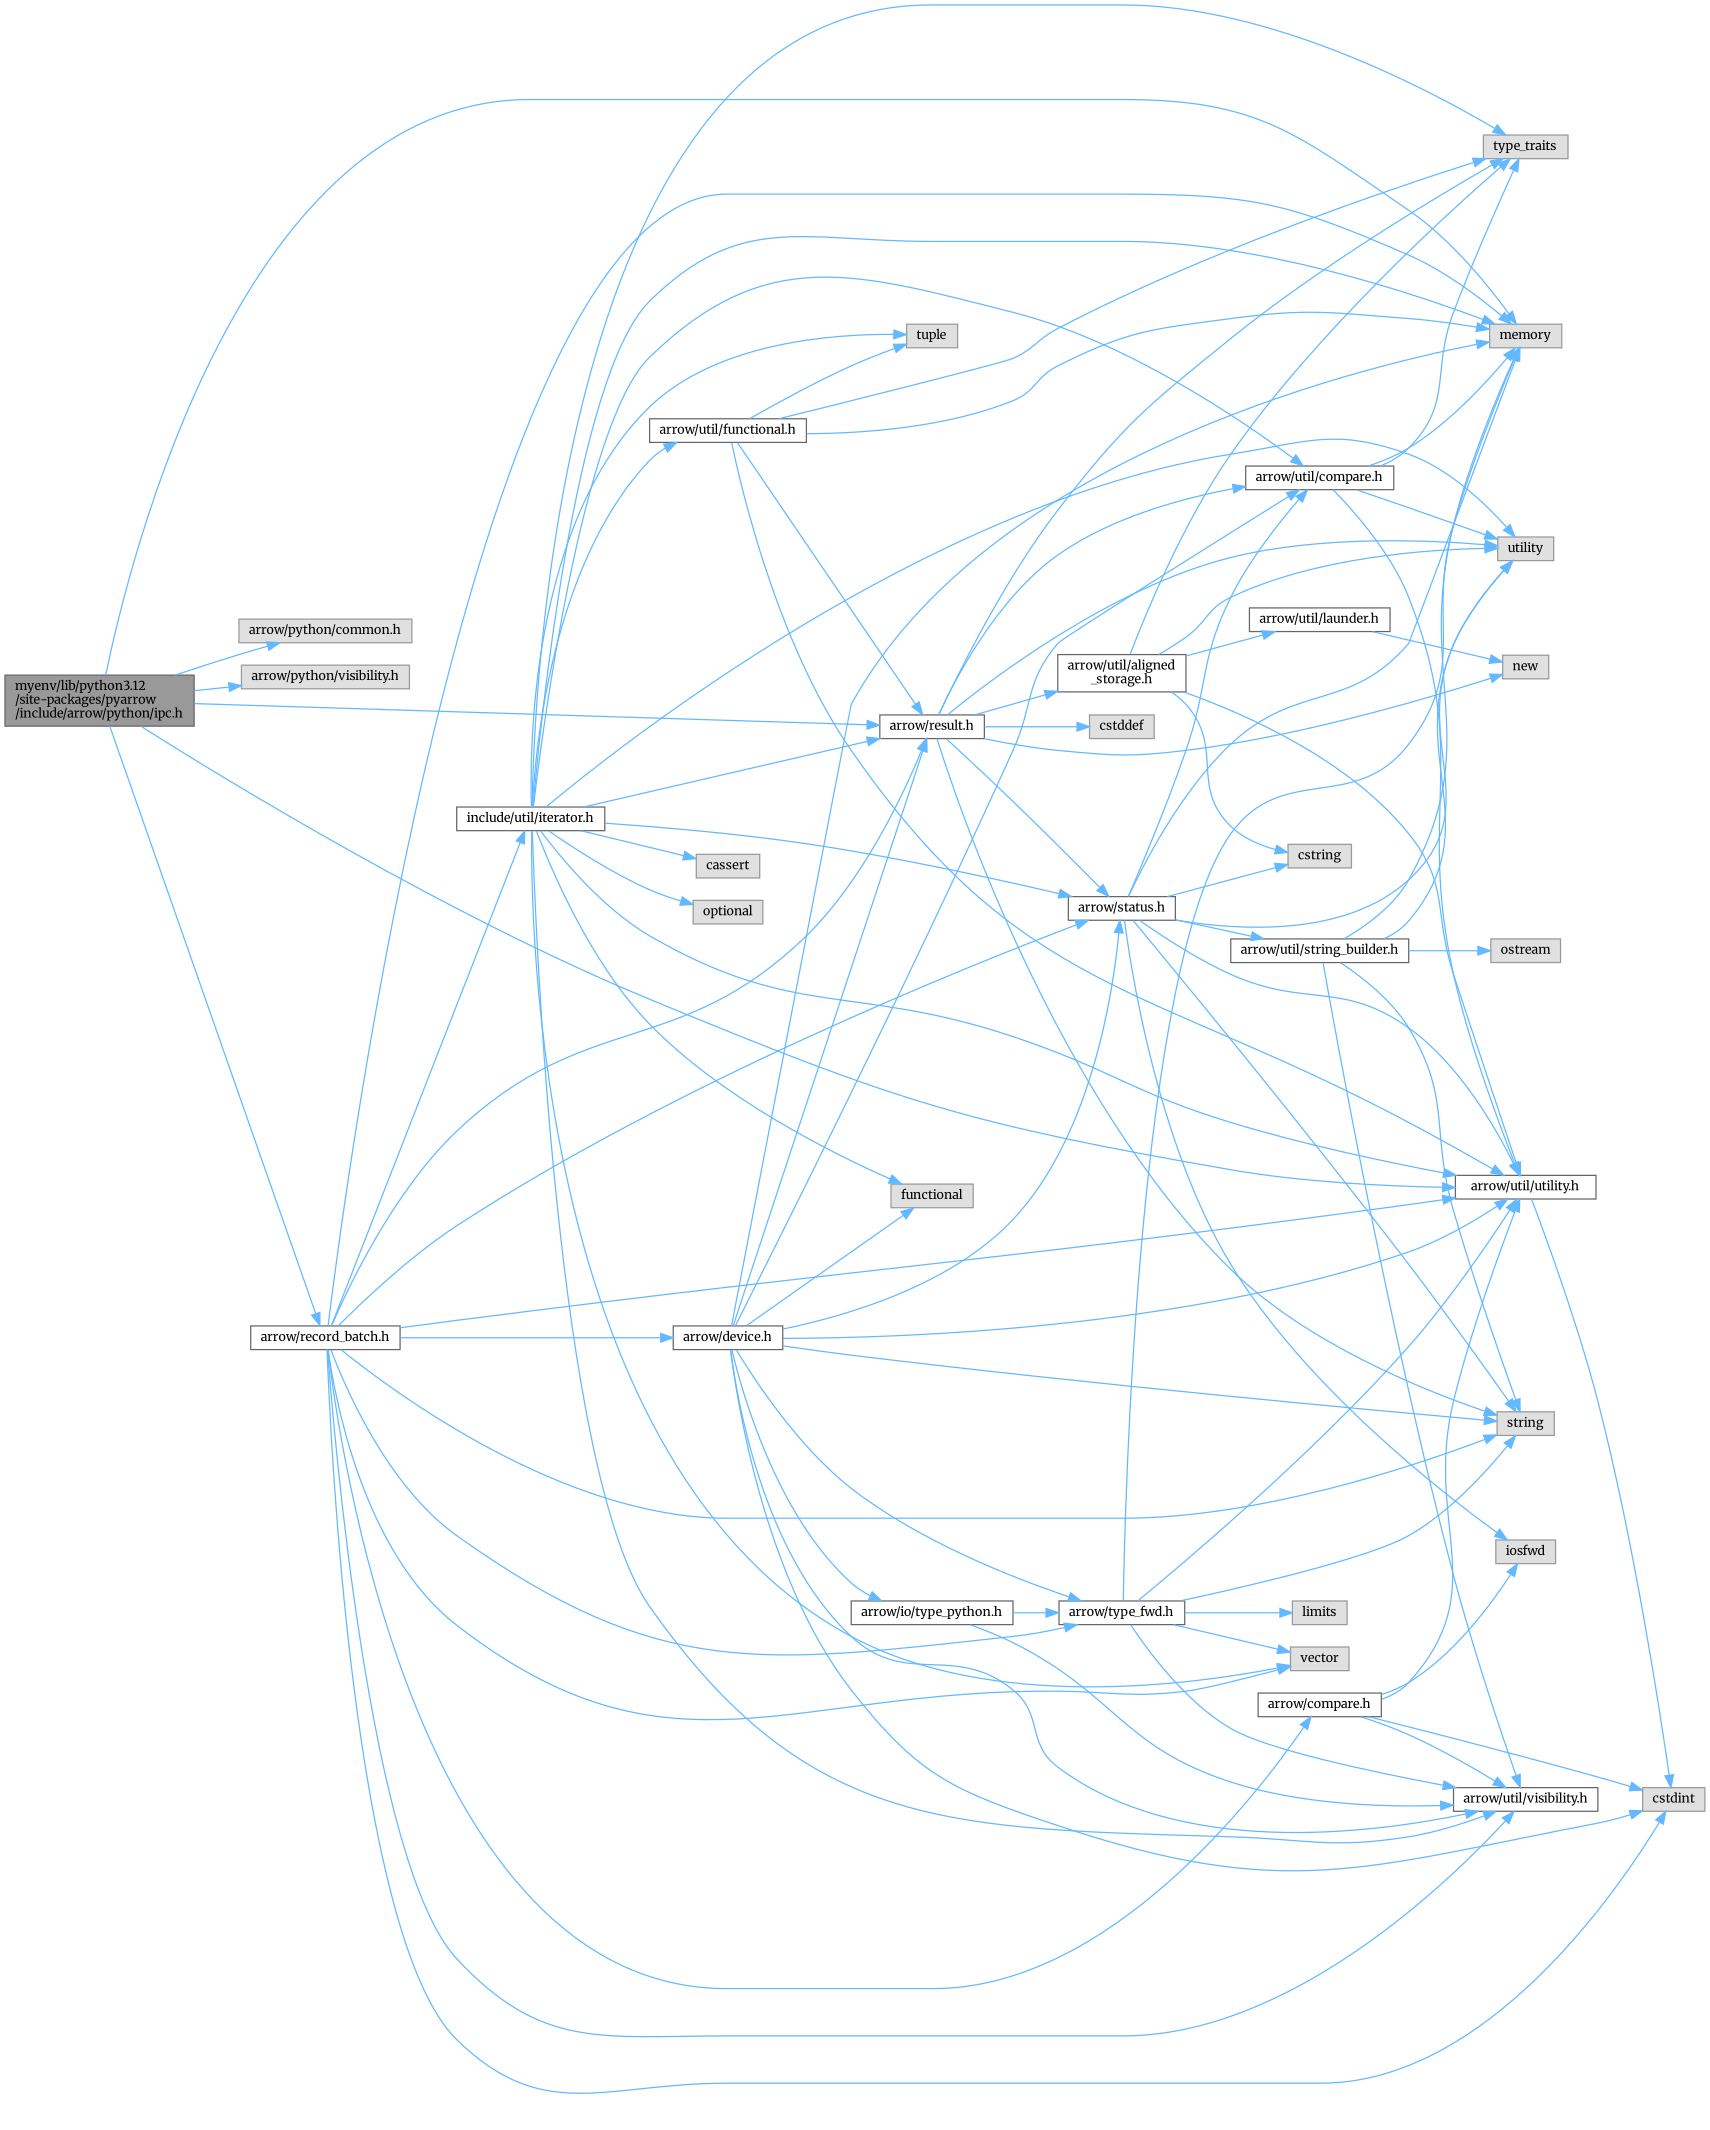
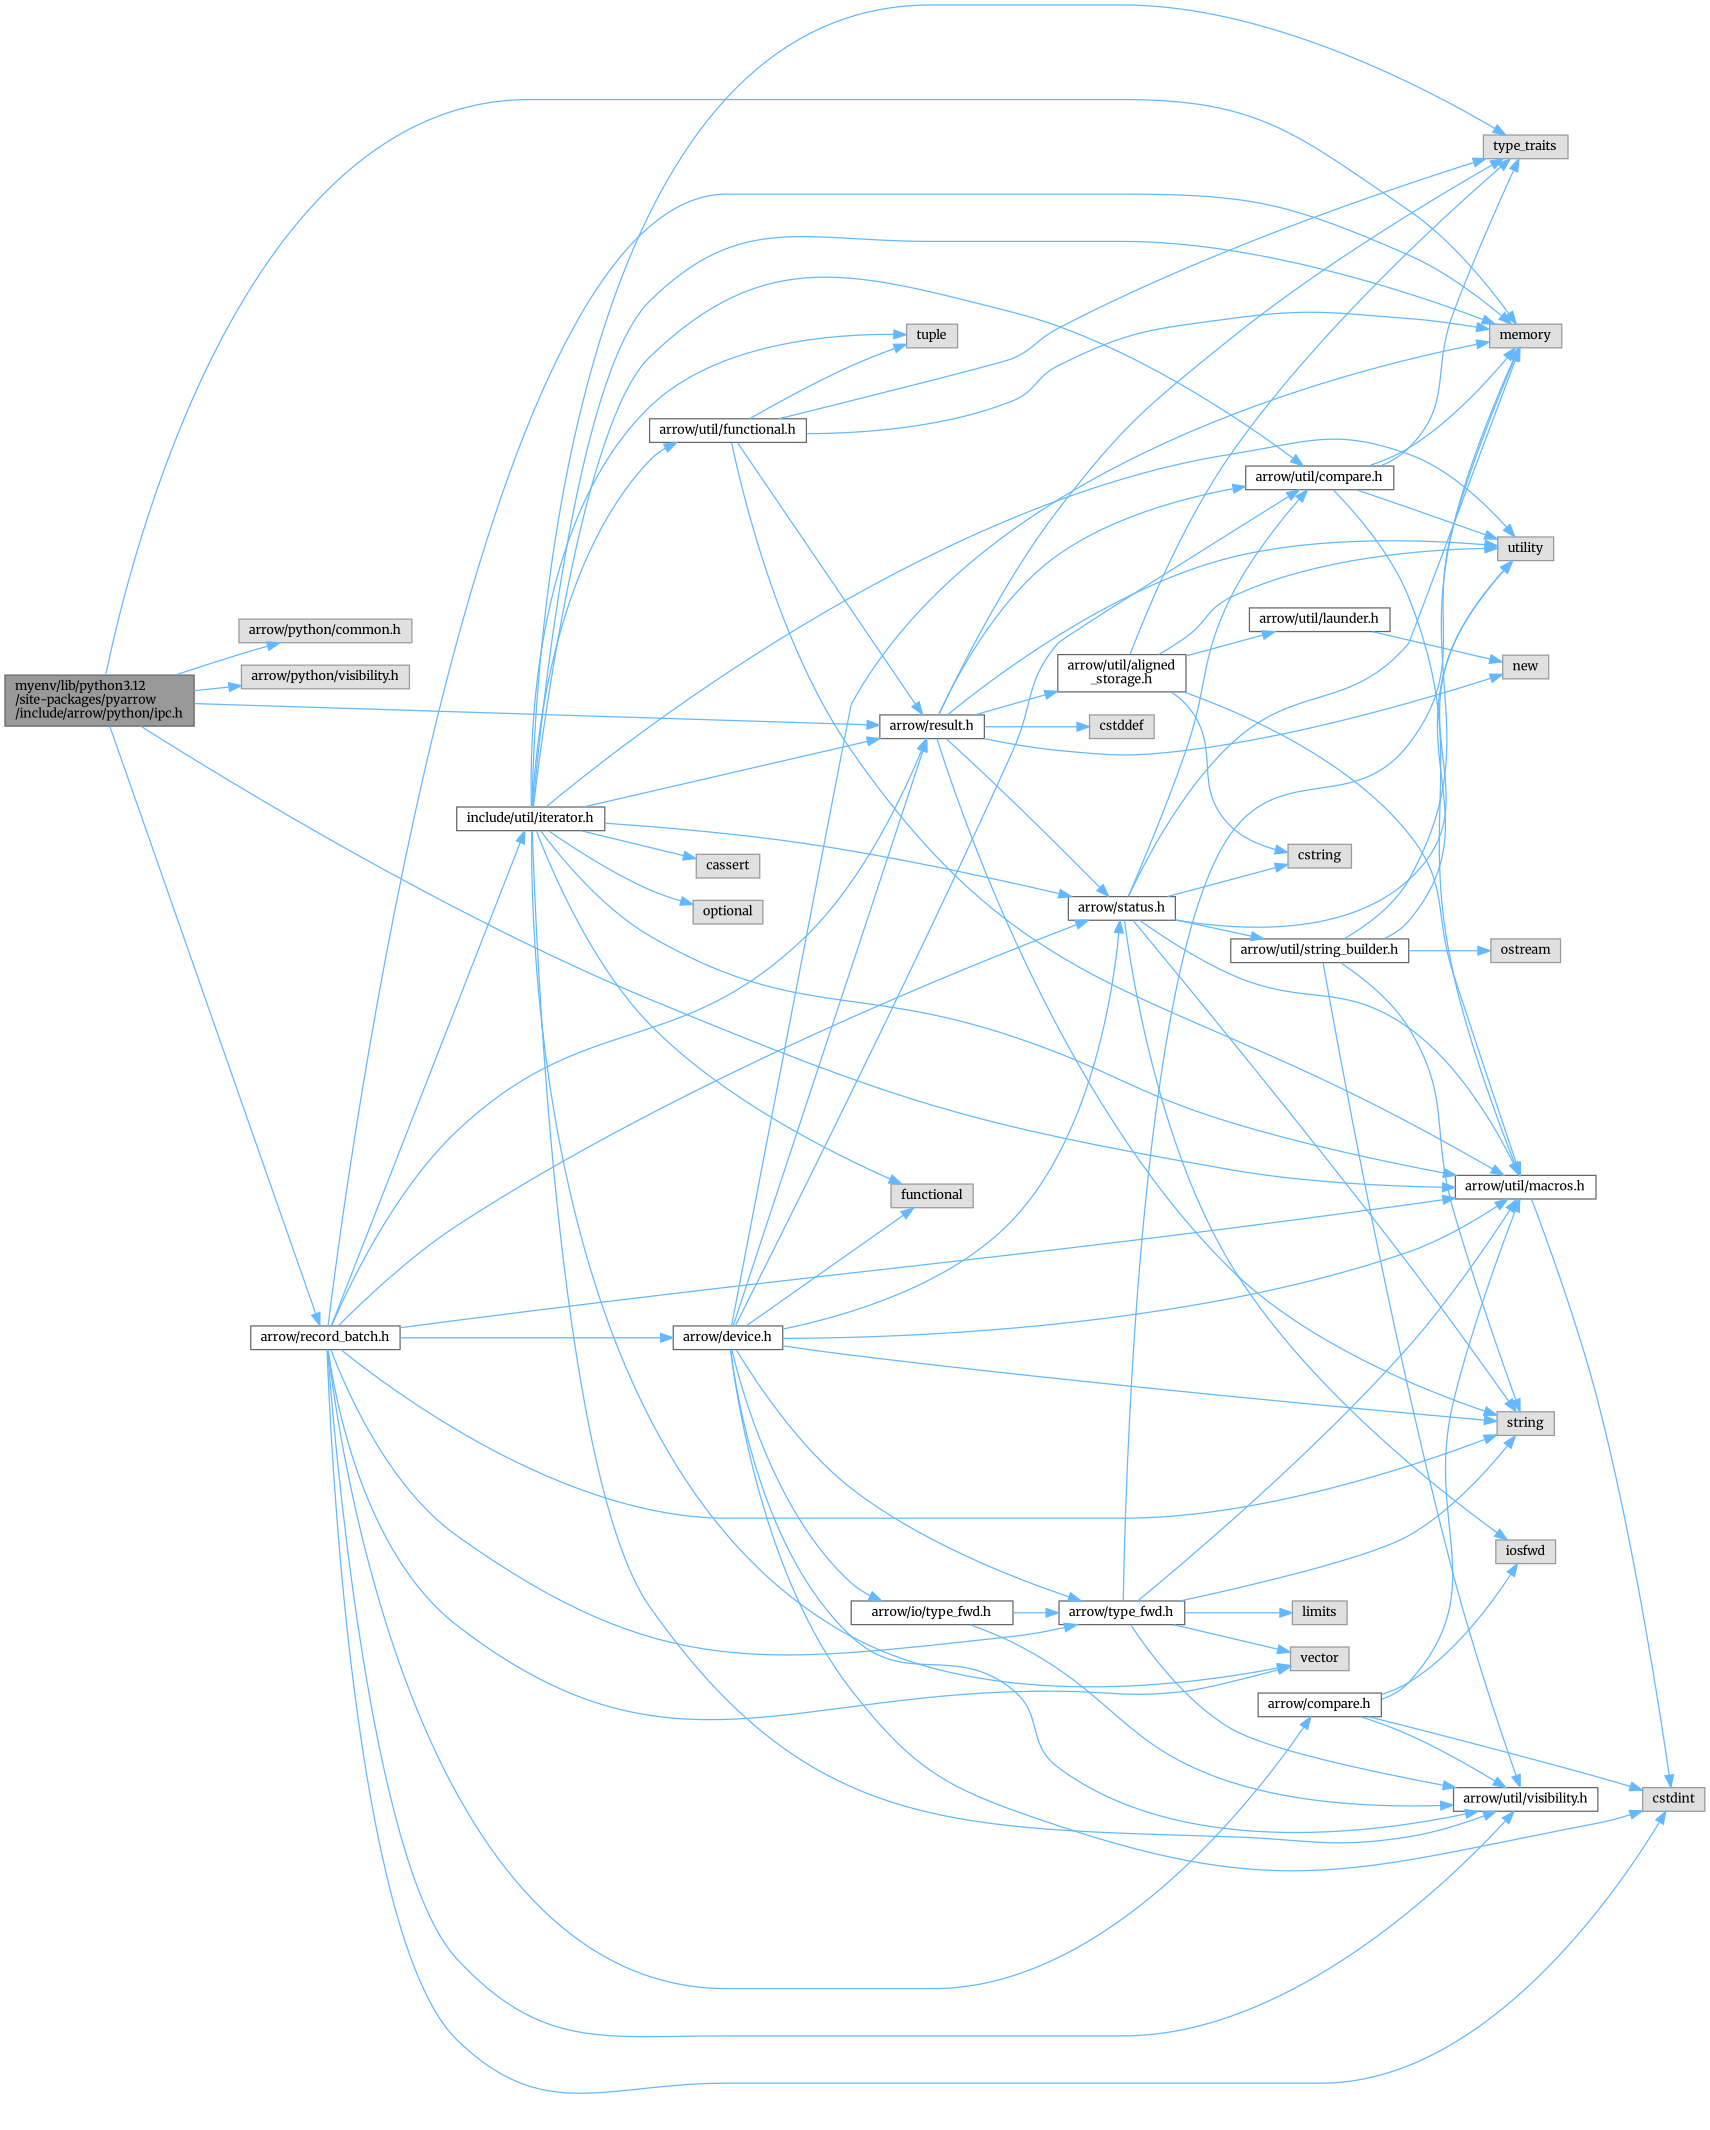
(1526, 1187) -> (1526, 1187)
(932, 1613) -> (932, 1613)
